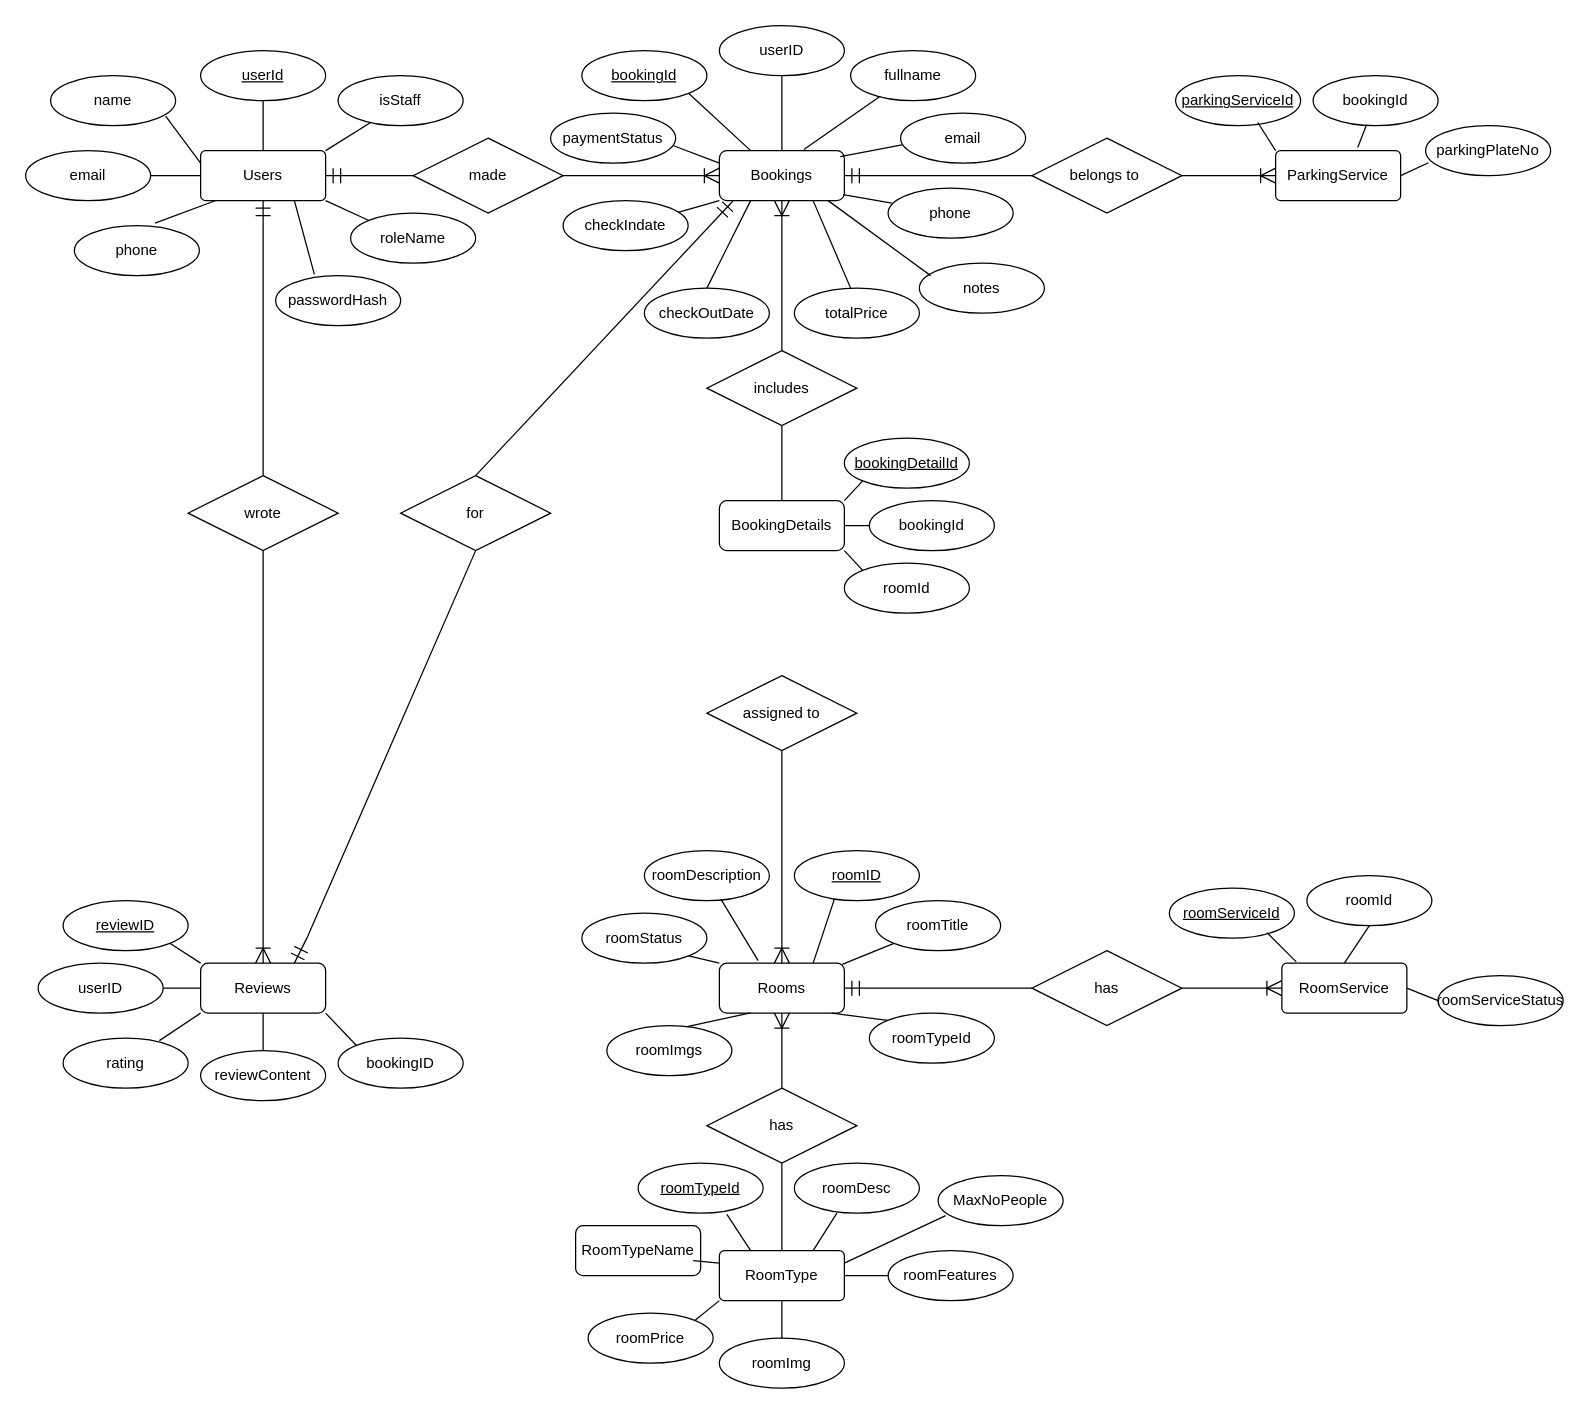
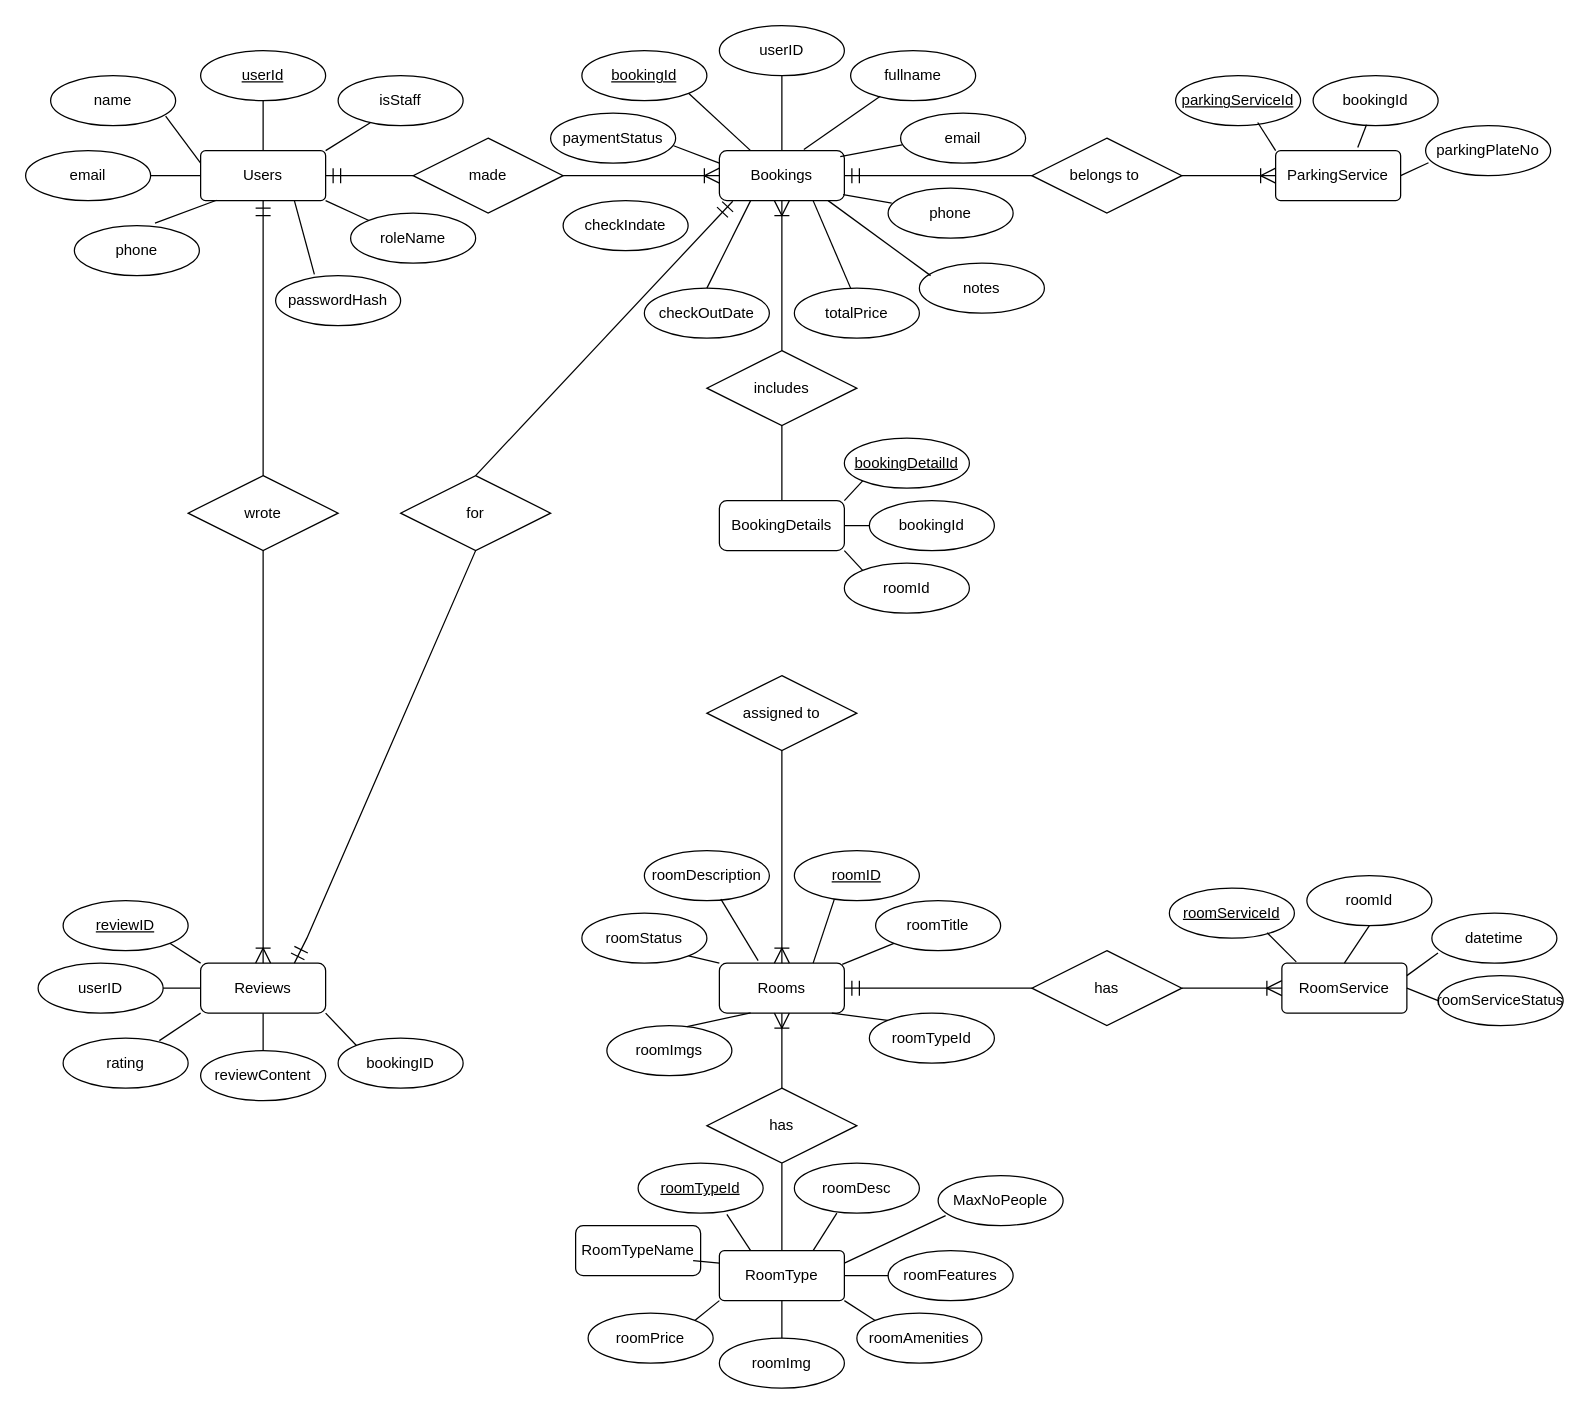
(699, 207) -> none
none -> (1494, 938)
none -> (1422, 964)
none -> (860, 1311)
none -> (919, 1338)
